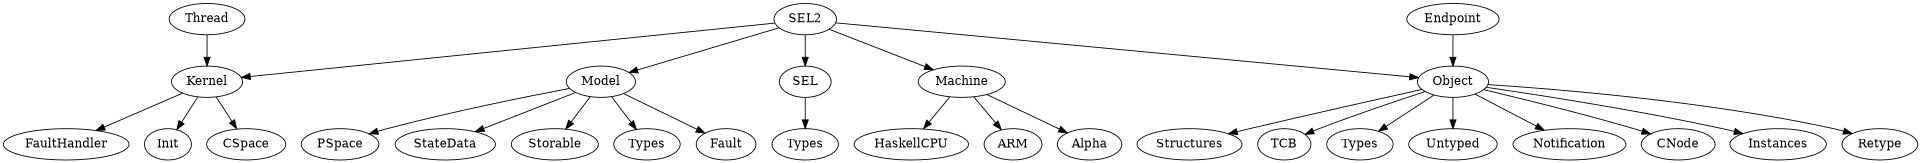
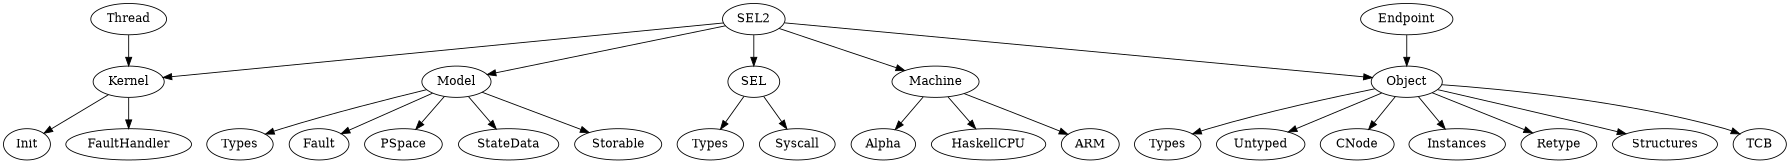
(246, 144) -> none
none -> (797, 144)
(1569, 144) -> none
